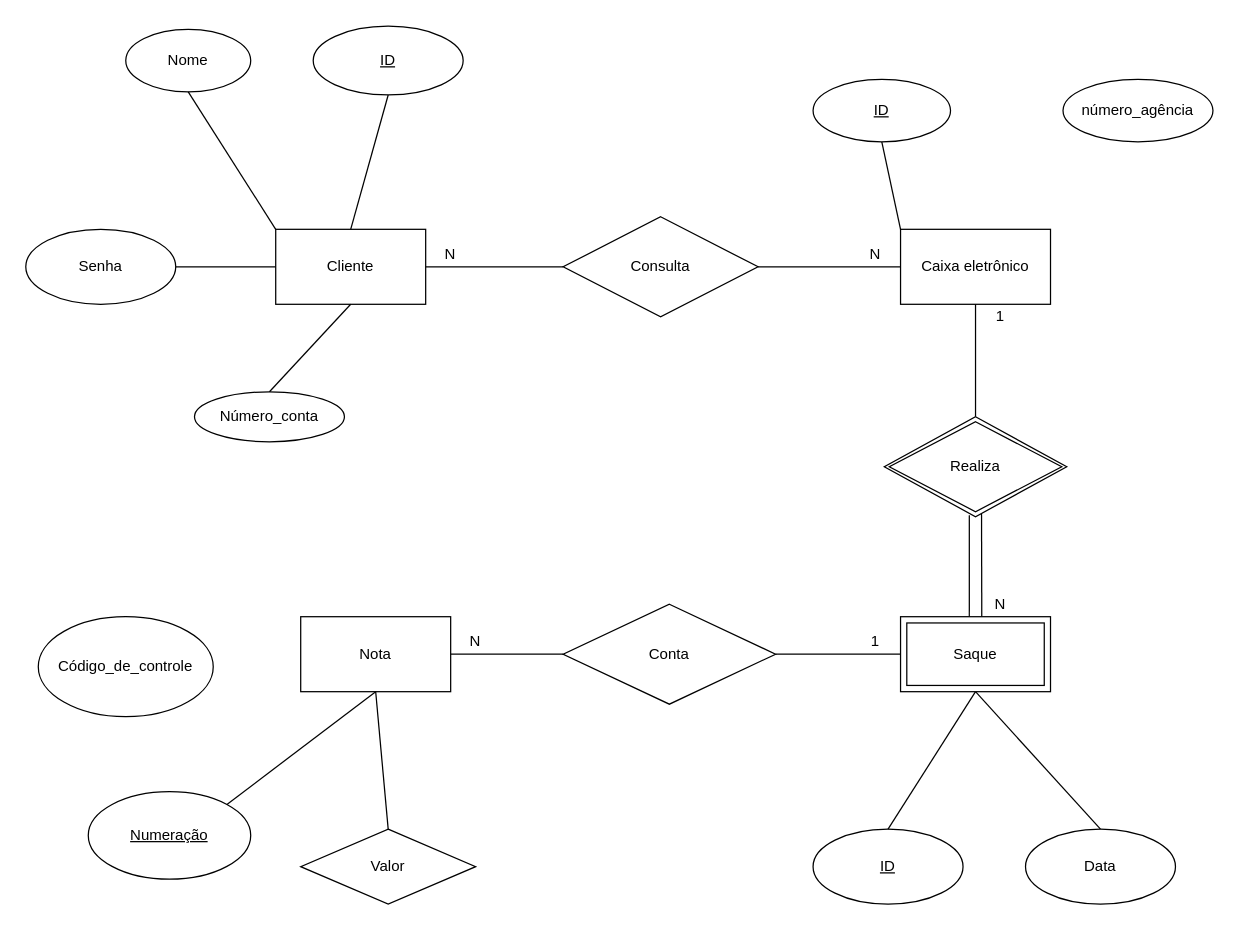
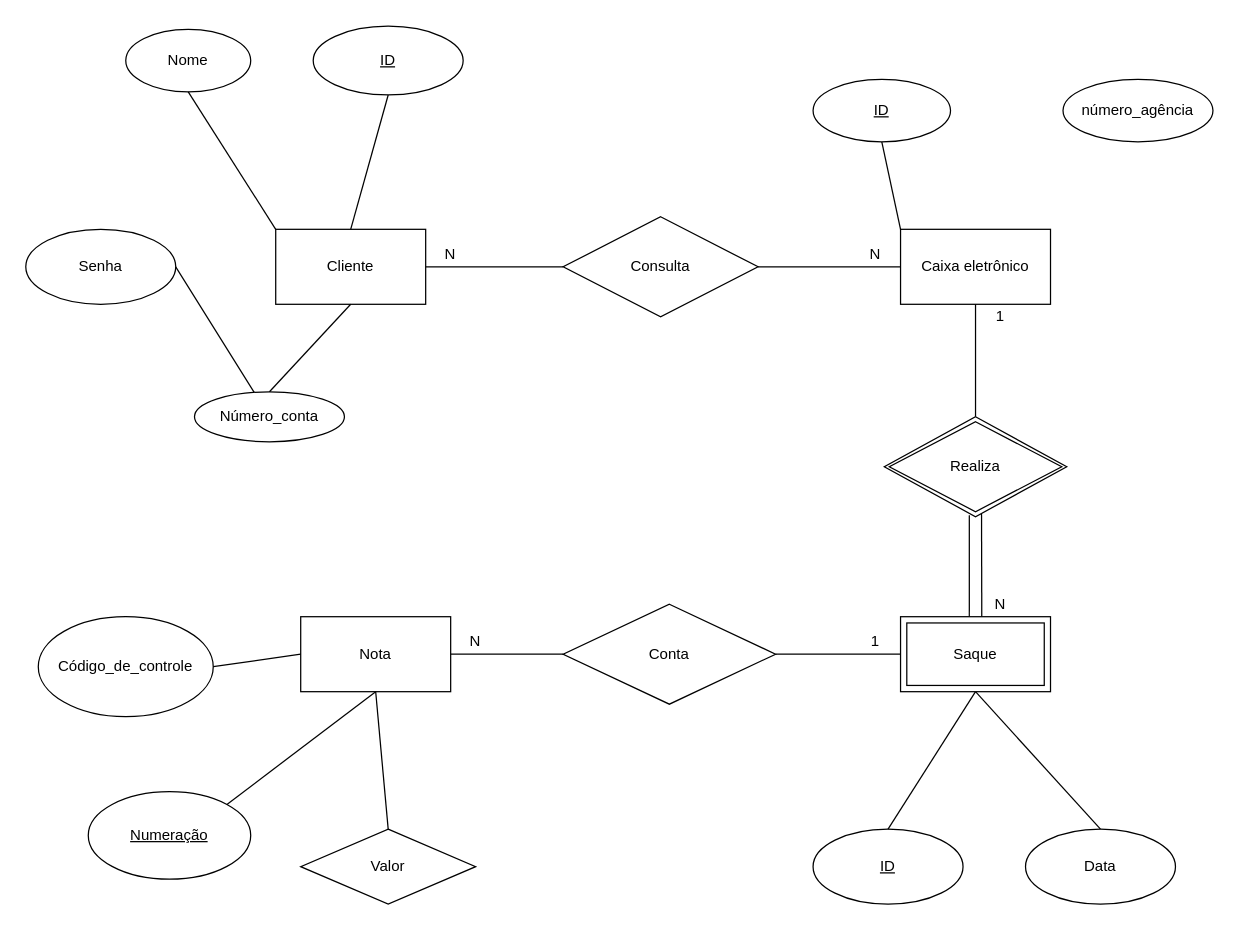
(226, 267) -> (215, 330)
none -> (257, 661)
